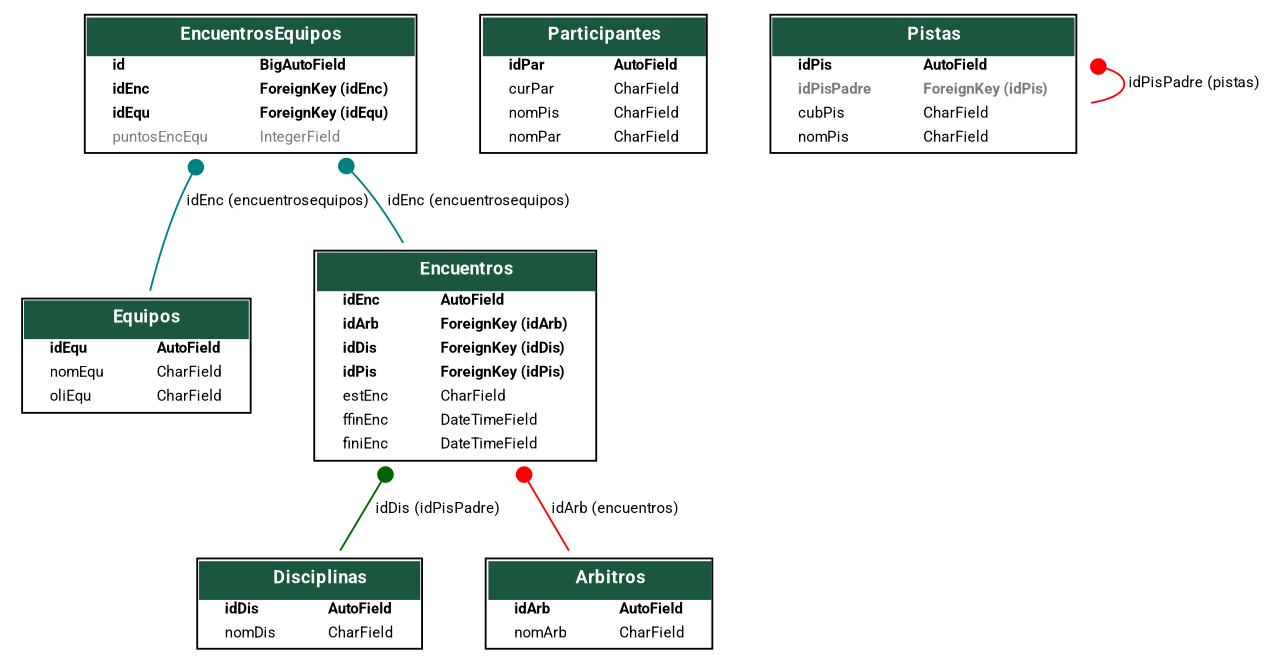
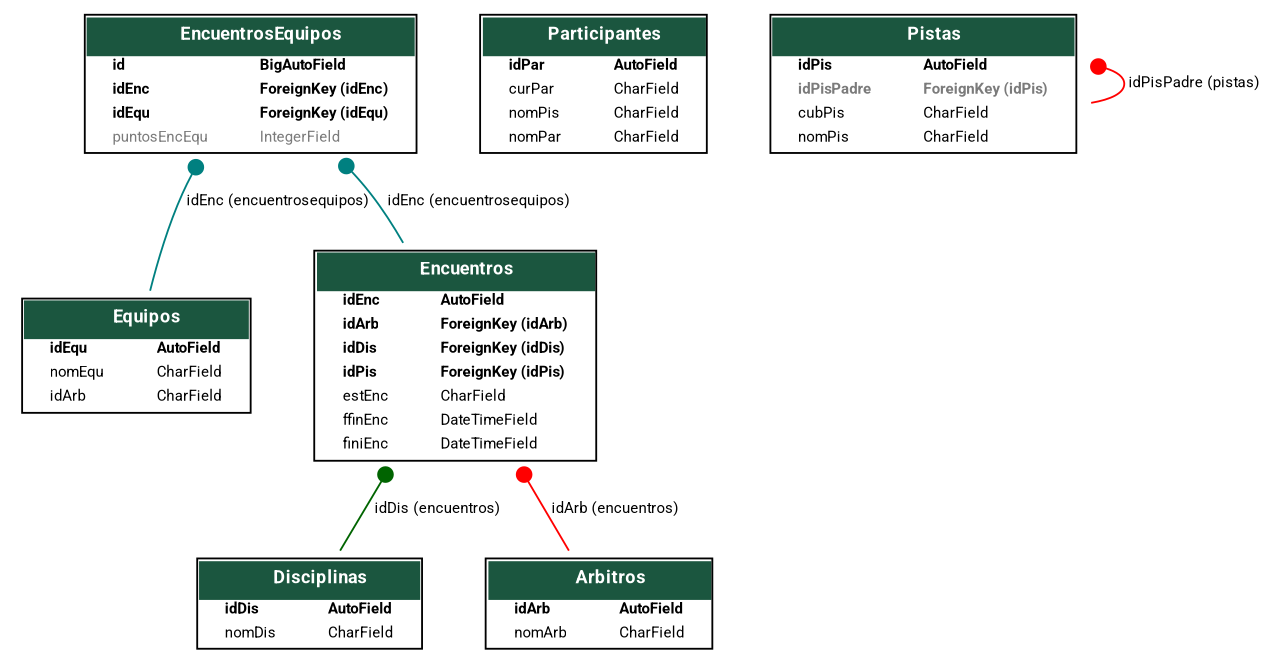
(71, 396) -> (68, 396)
(436, 510) -> (436, 510)
